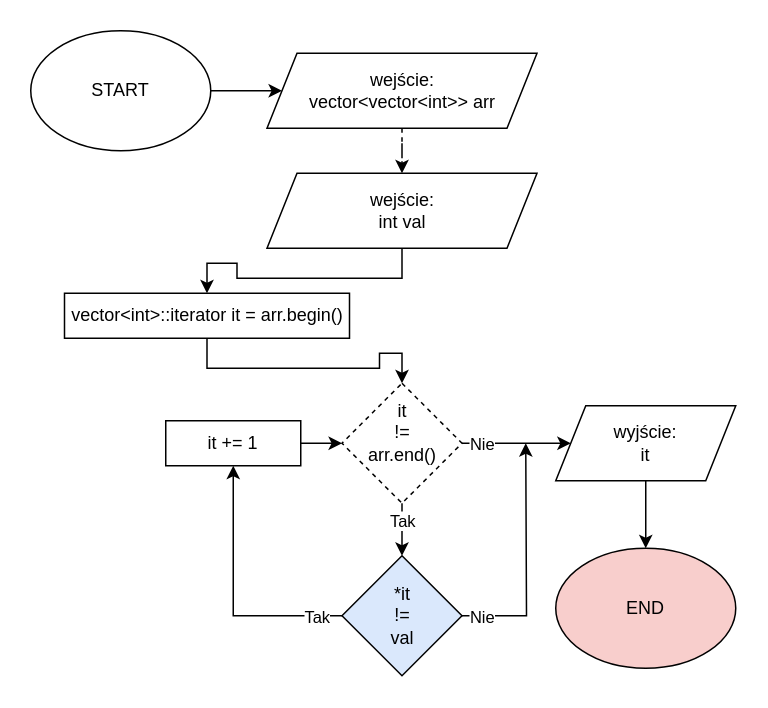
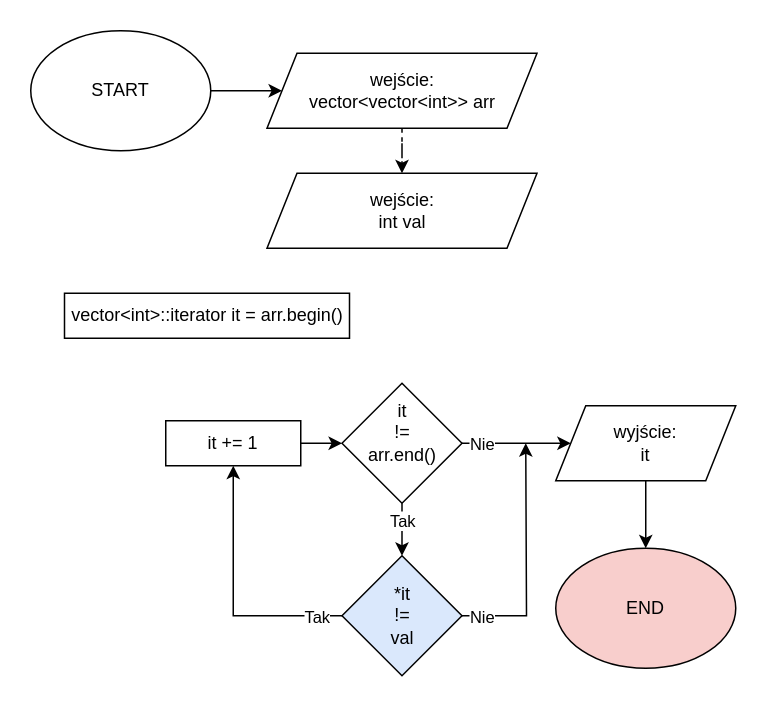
(302, 278) -> none
(306, 368) -> none
(402, 443) -> (402, 443)
